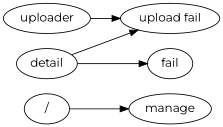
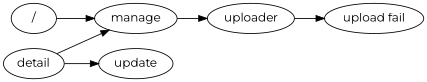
none -> (188, 18)
(101, 44) -> (79, 44)
(170, 64) -> (136, 64)
